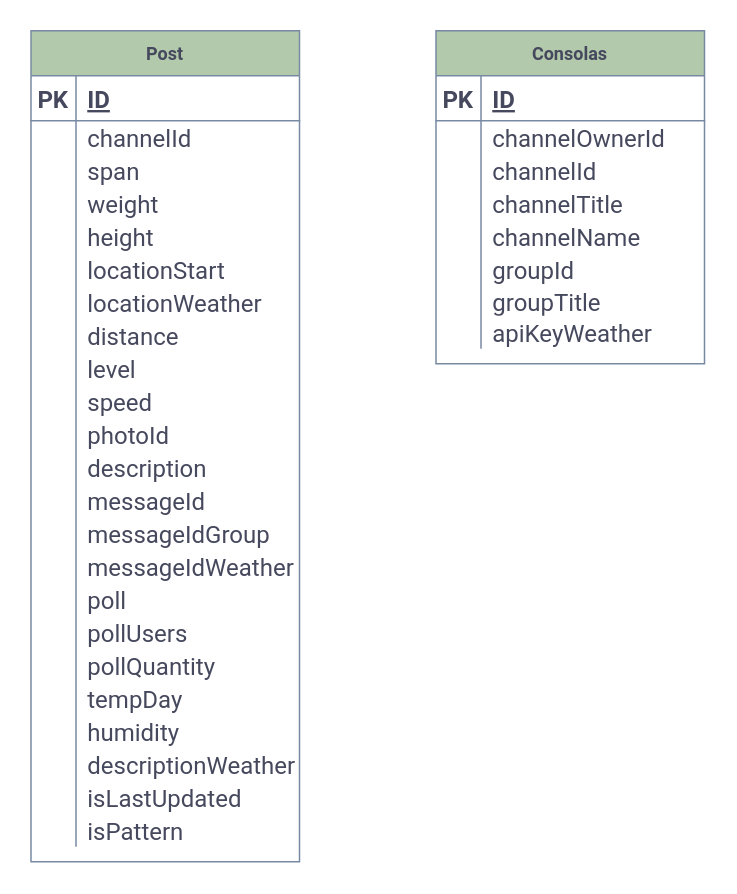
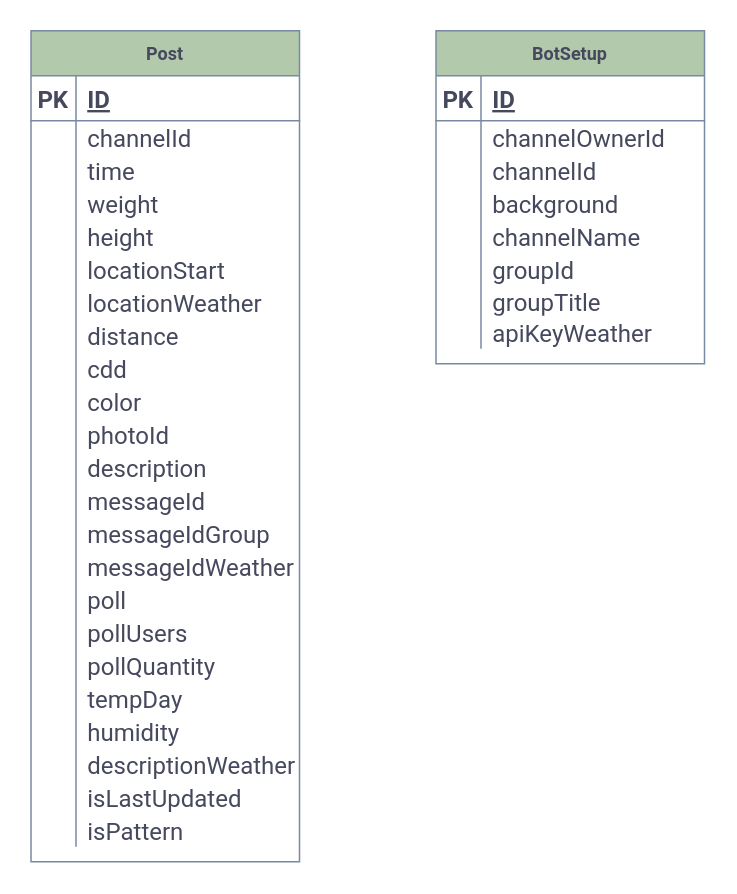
(569, 54) -> (569, 54)
(114, 172) -> (111, 172)
(563, 205) -> (559, 205)
(114, 370) -> (107, 370)
(121, 403) -> (117, 403)
